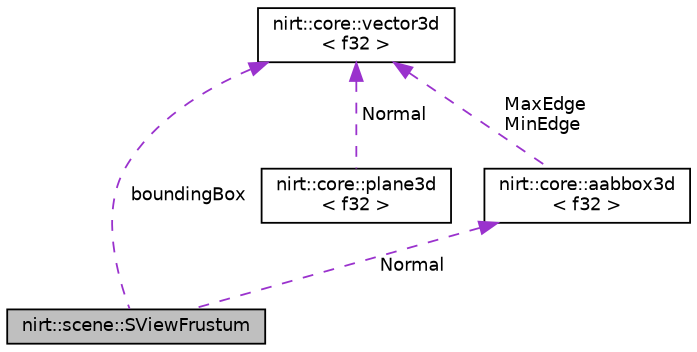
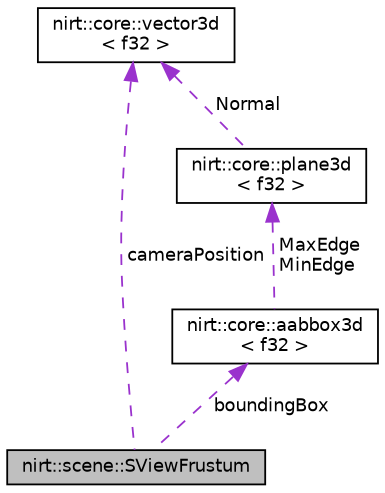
(479, 121) -> (274, 265)
(186, 196) -> (193, 256)
(410, 266) -> (269, 407)
